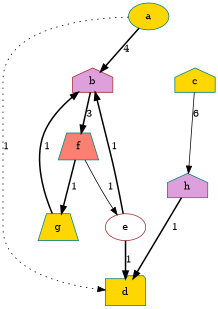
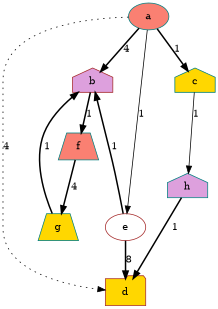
(149, 16) -> (149, 16)
none -> (170, 47)
(90, 114) -> (90, 114)
(197, 114) -> (197, 114)
(7, 146) -> (7, 146)
(98, 185) -> (138, 118)
(75, 187) -> (75, 187)
(129, 260) -> (129, 260)
(126, 292) -> (126, 292)
